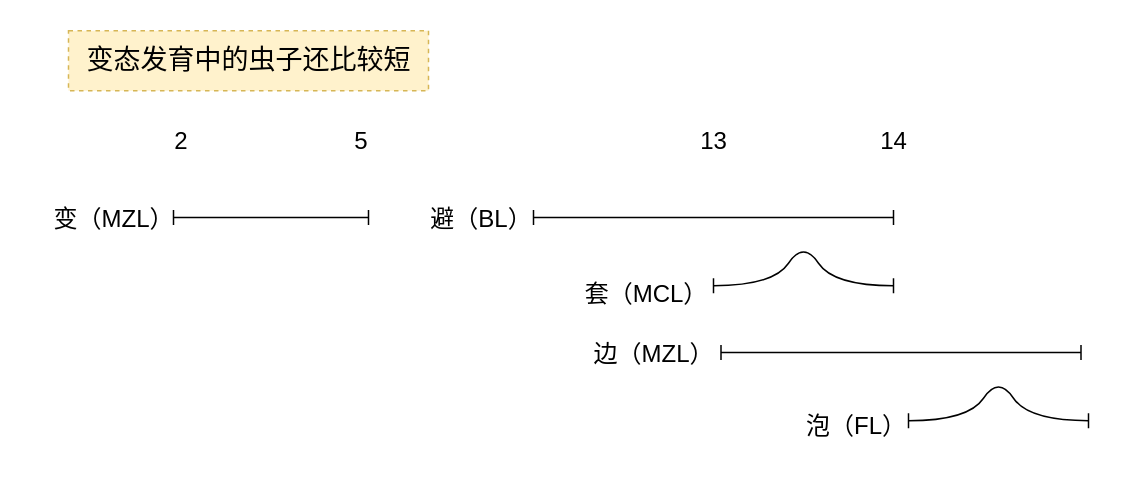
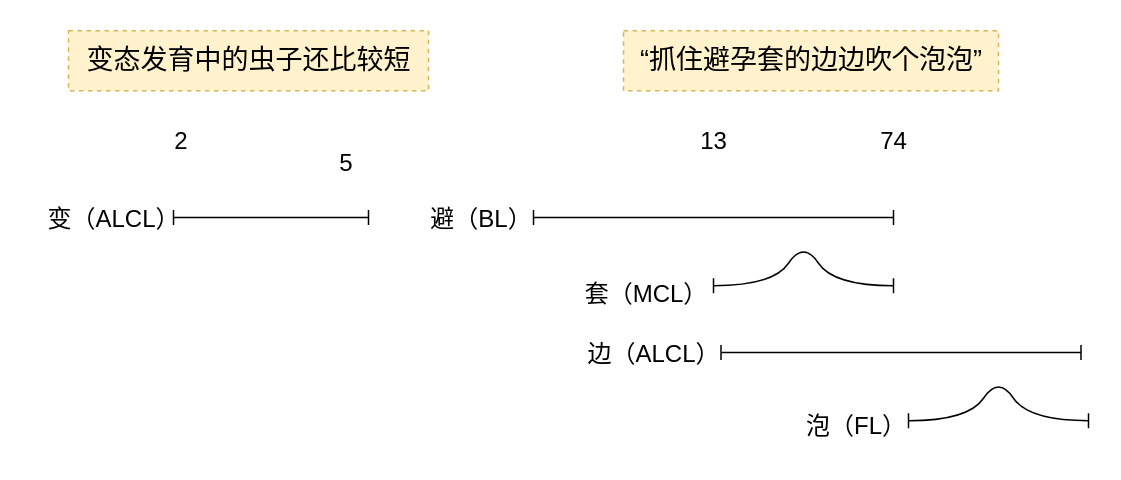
none -> (811, 61)
(361, 140) -> (346, 163)
(894, 140) -> (894, 140)
(114, 218) -> (114, 218)
(654, 353) -> (654, 353)
